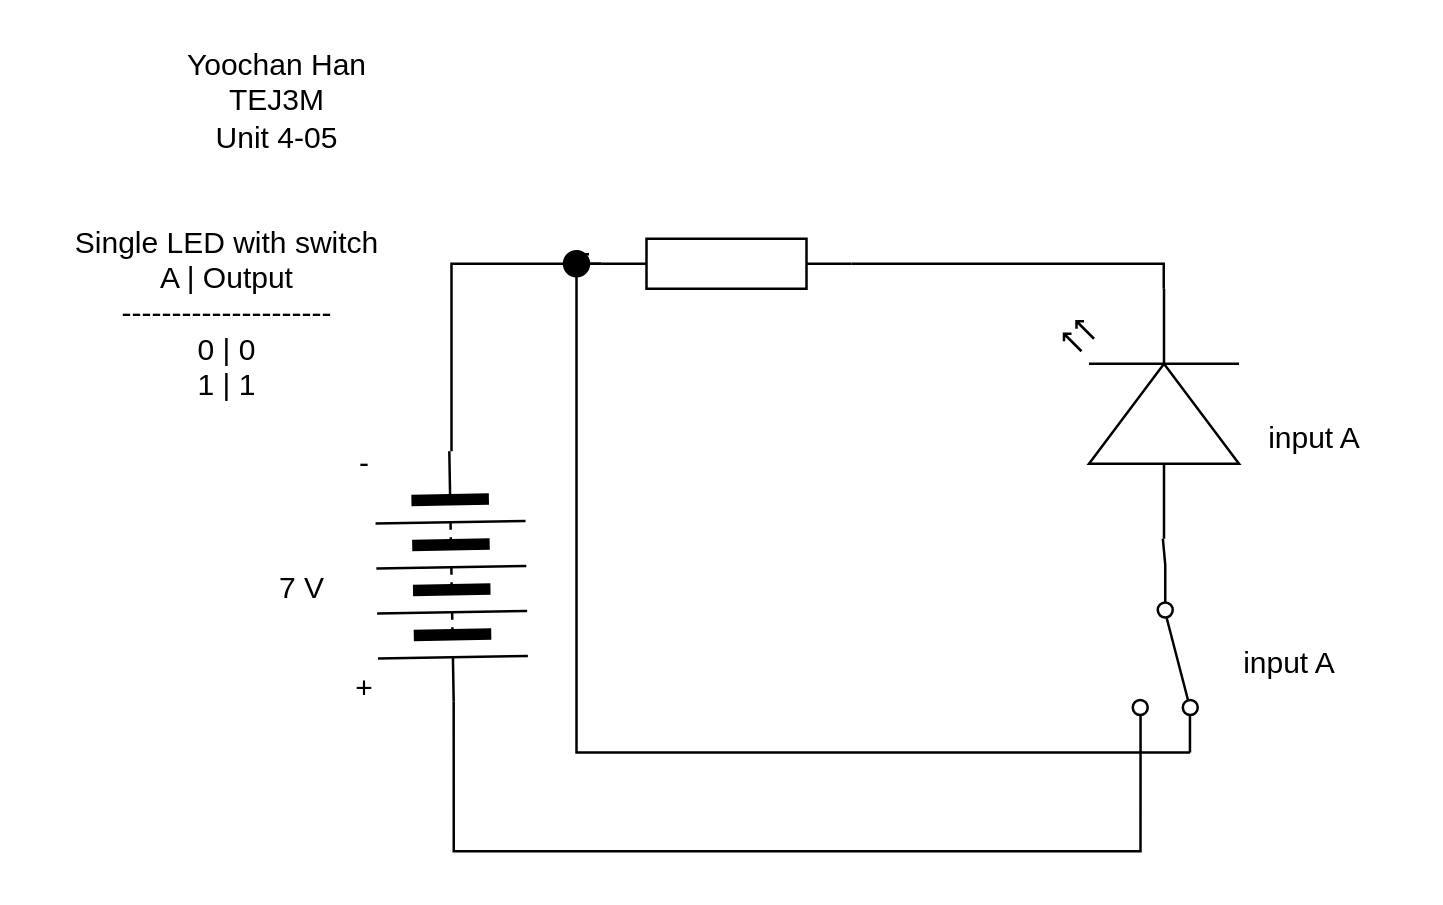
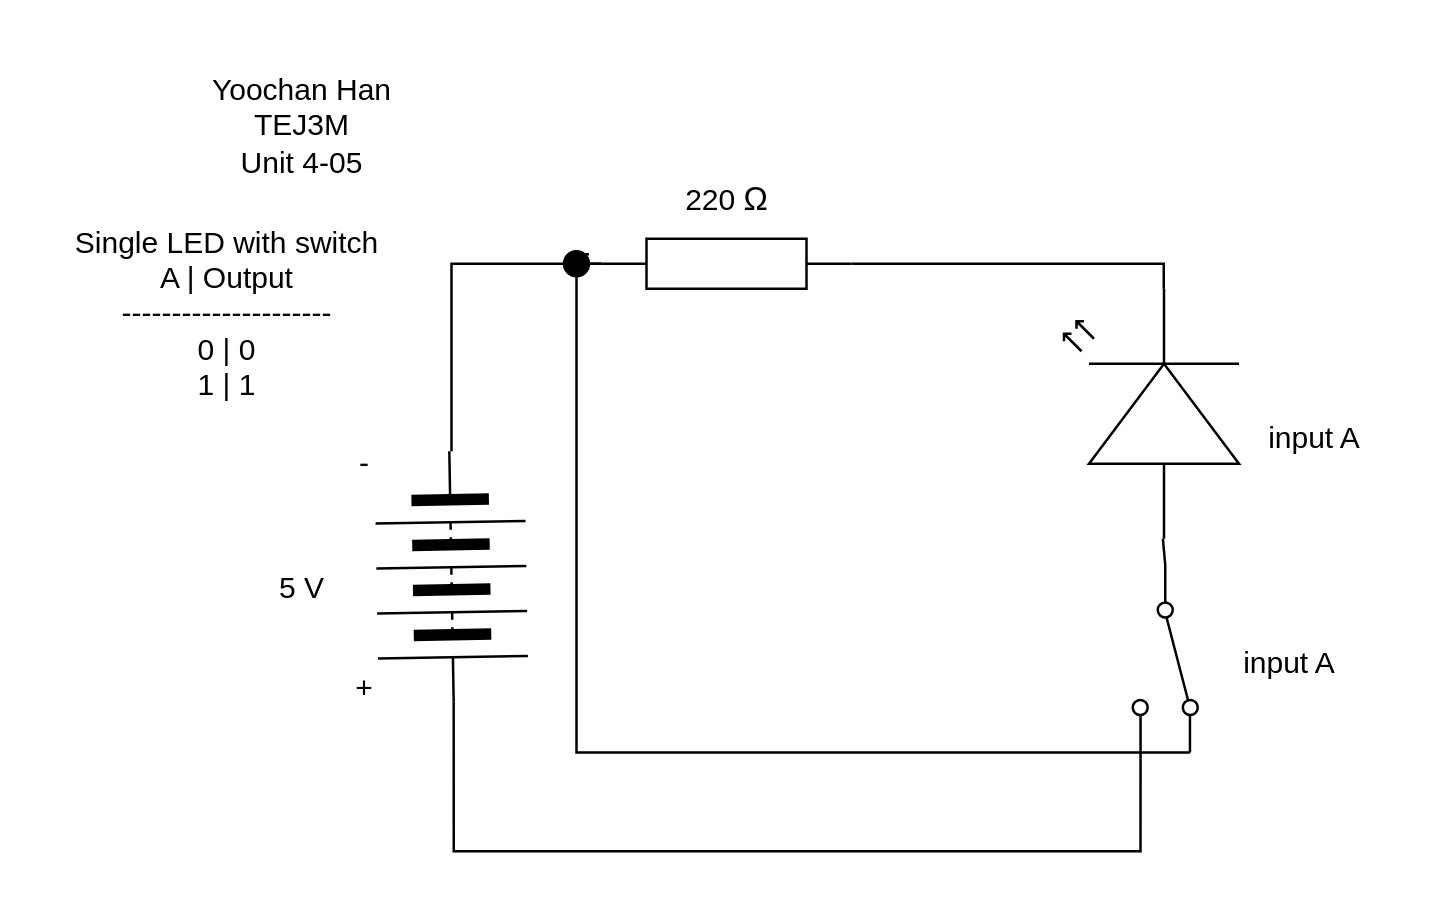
(276, 101) -> (301, 126)
none -> (726, 201)
(303, 589) -> (303, 589)
